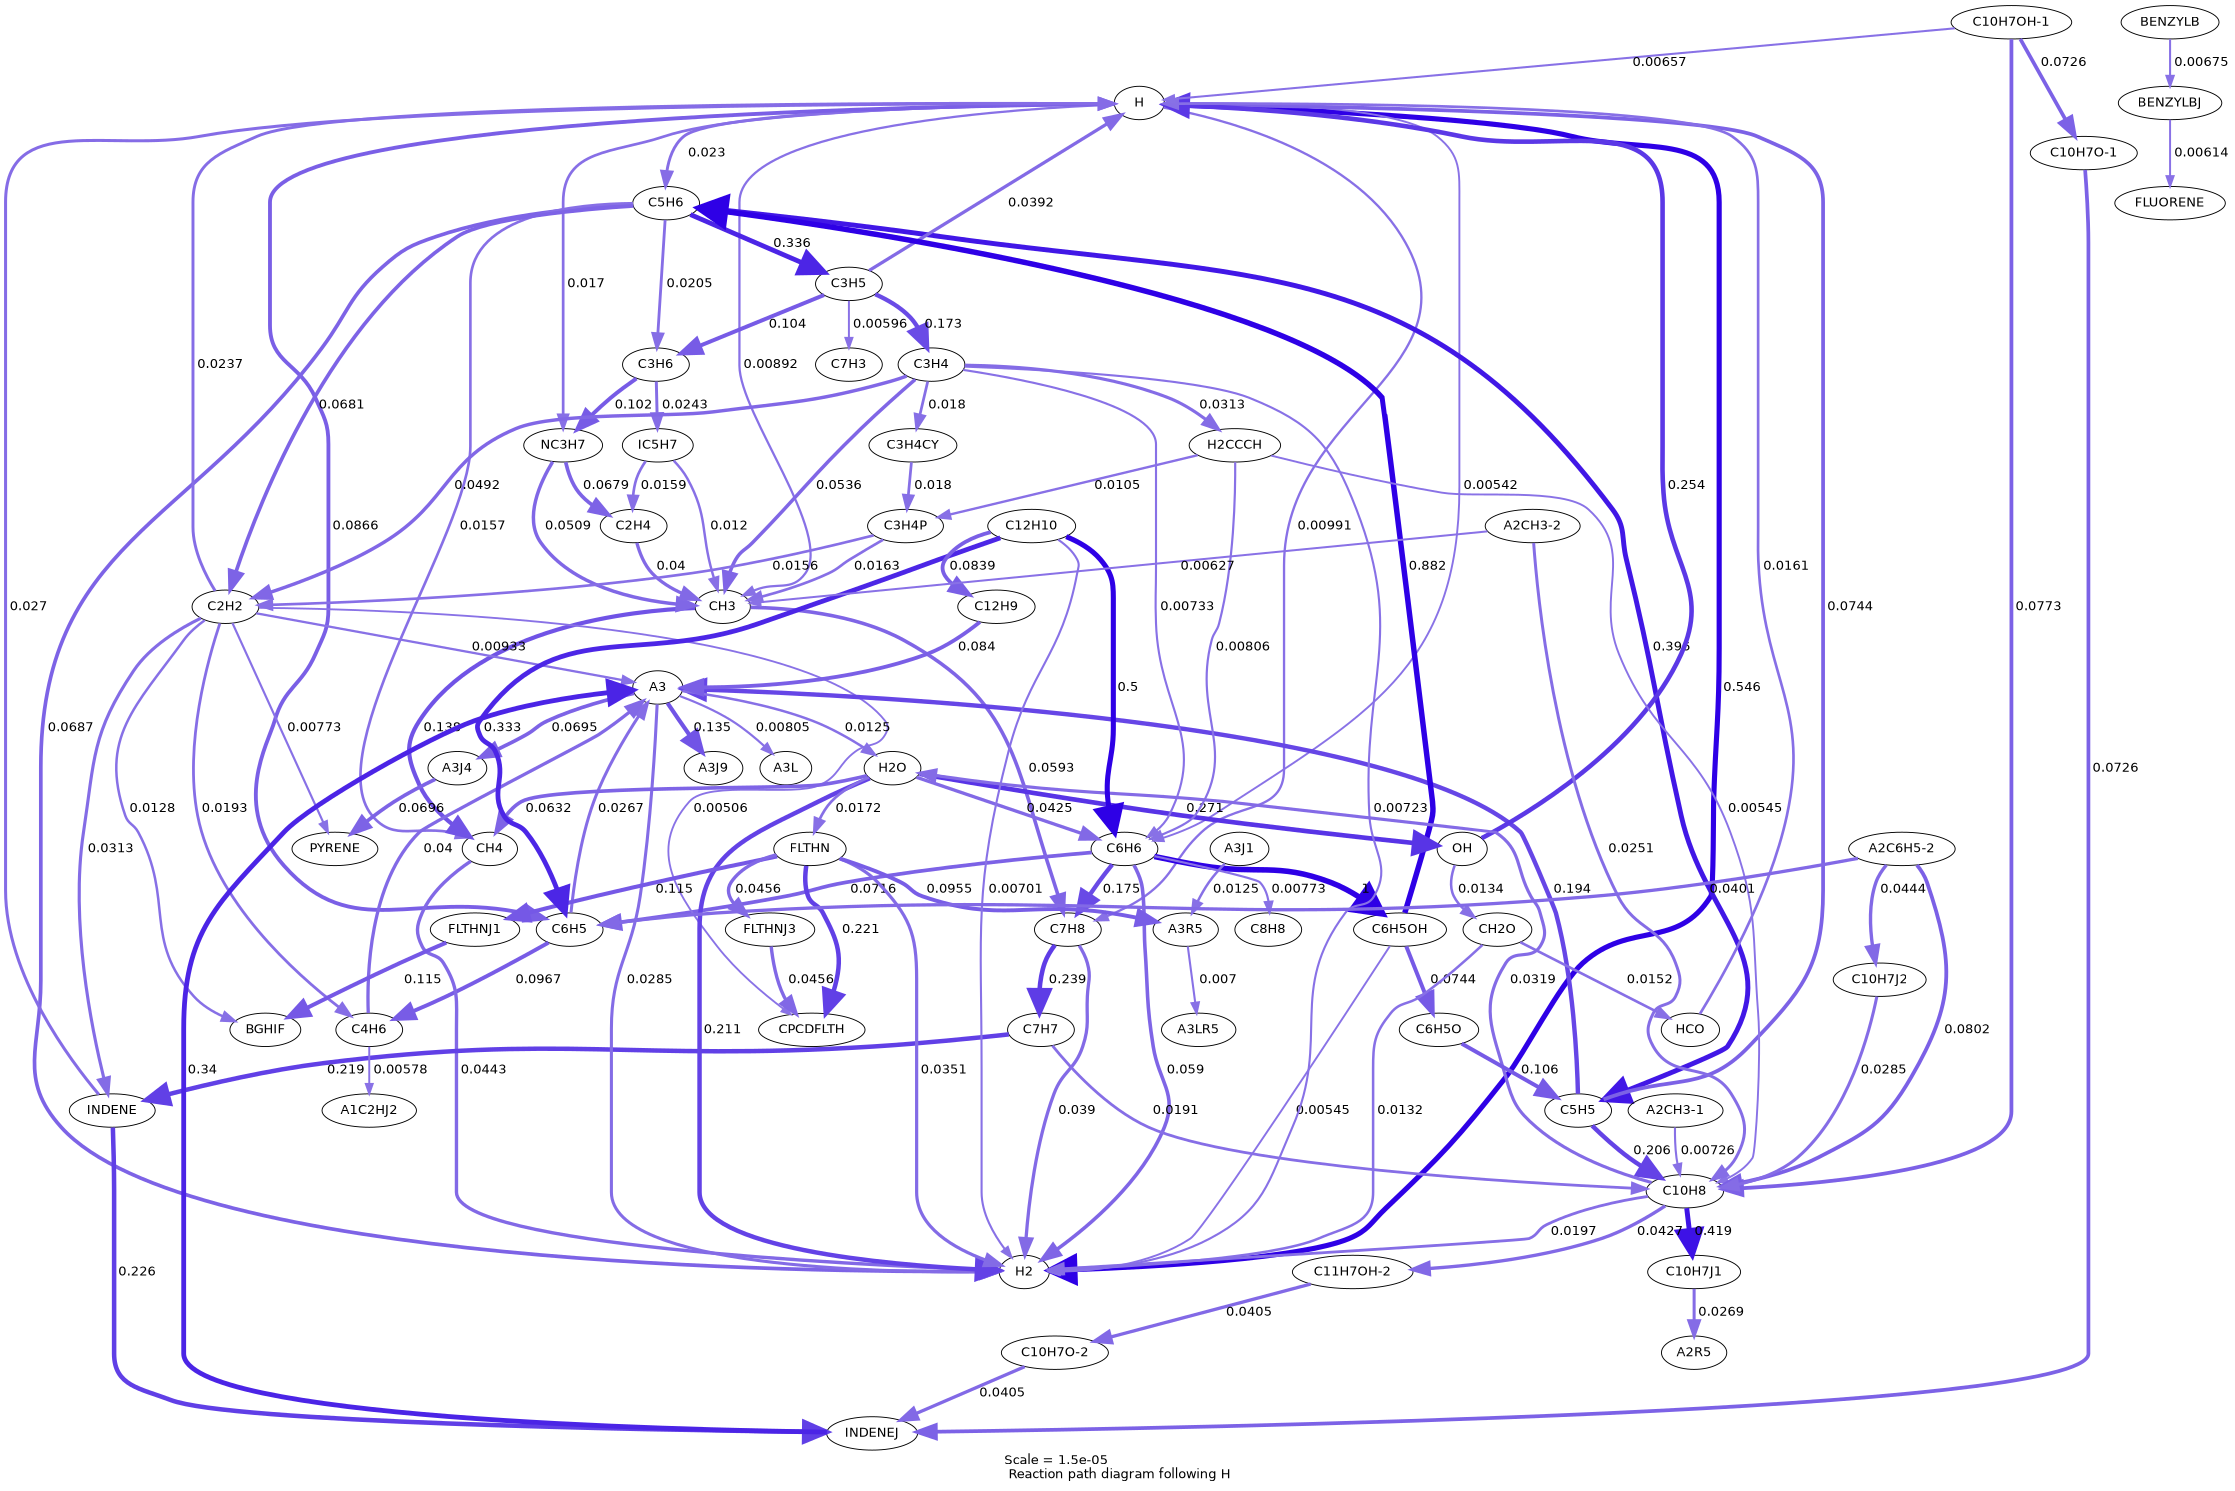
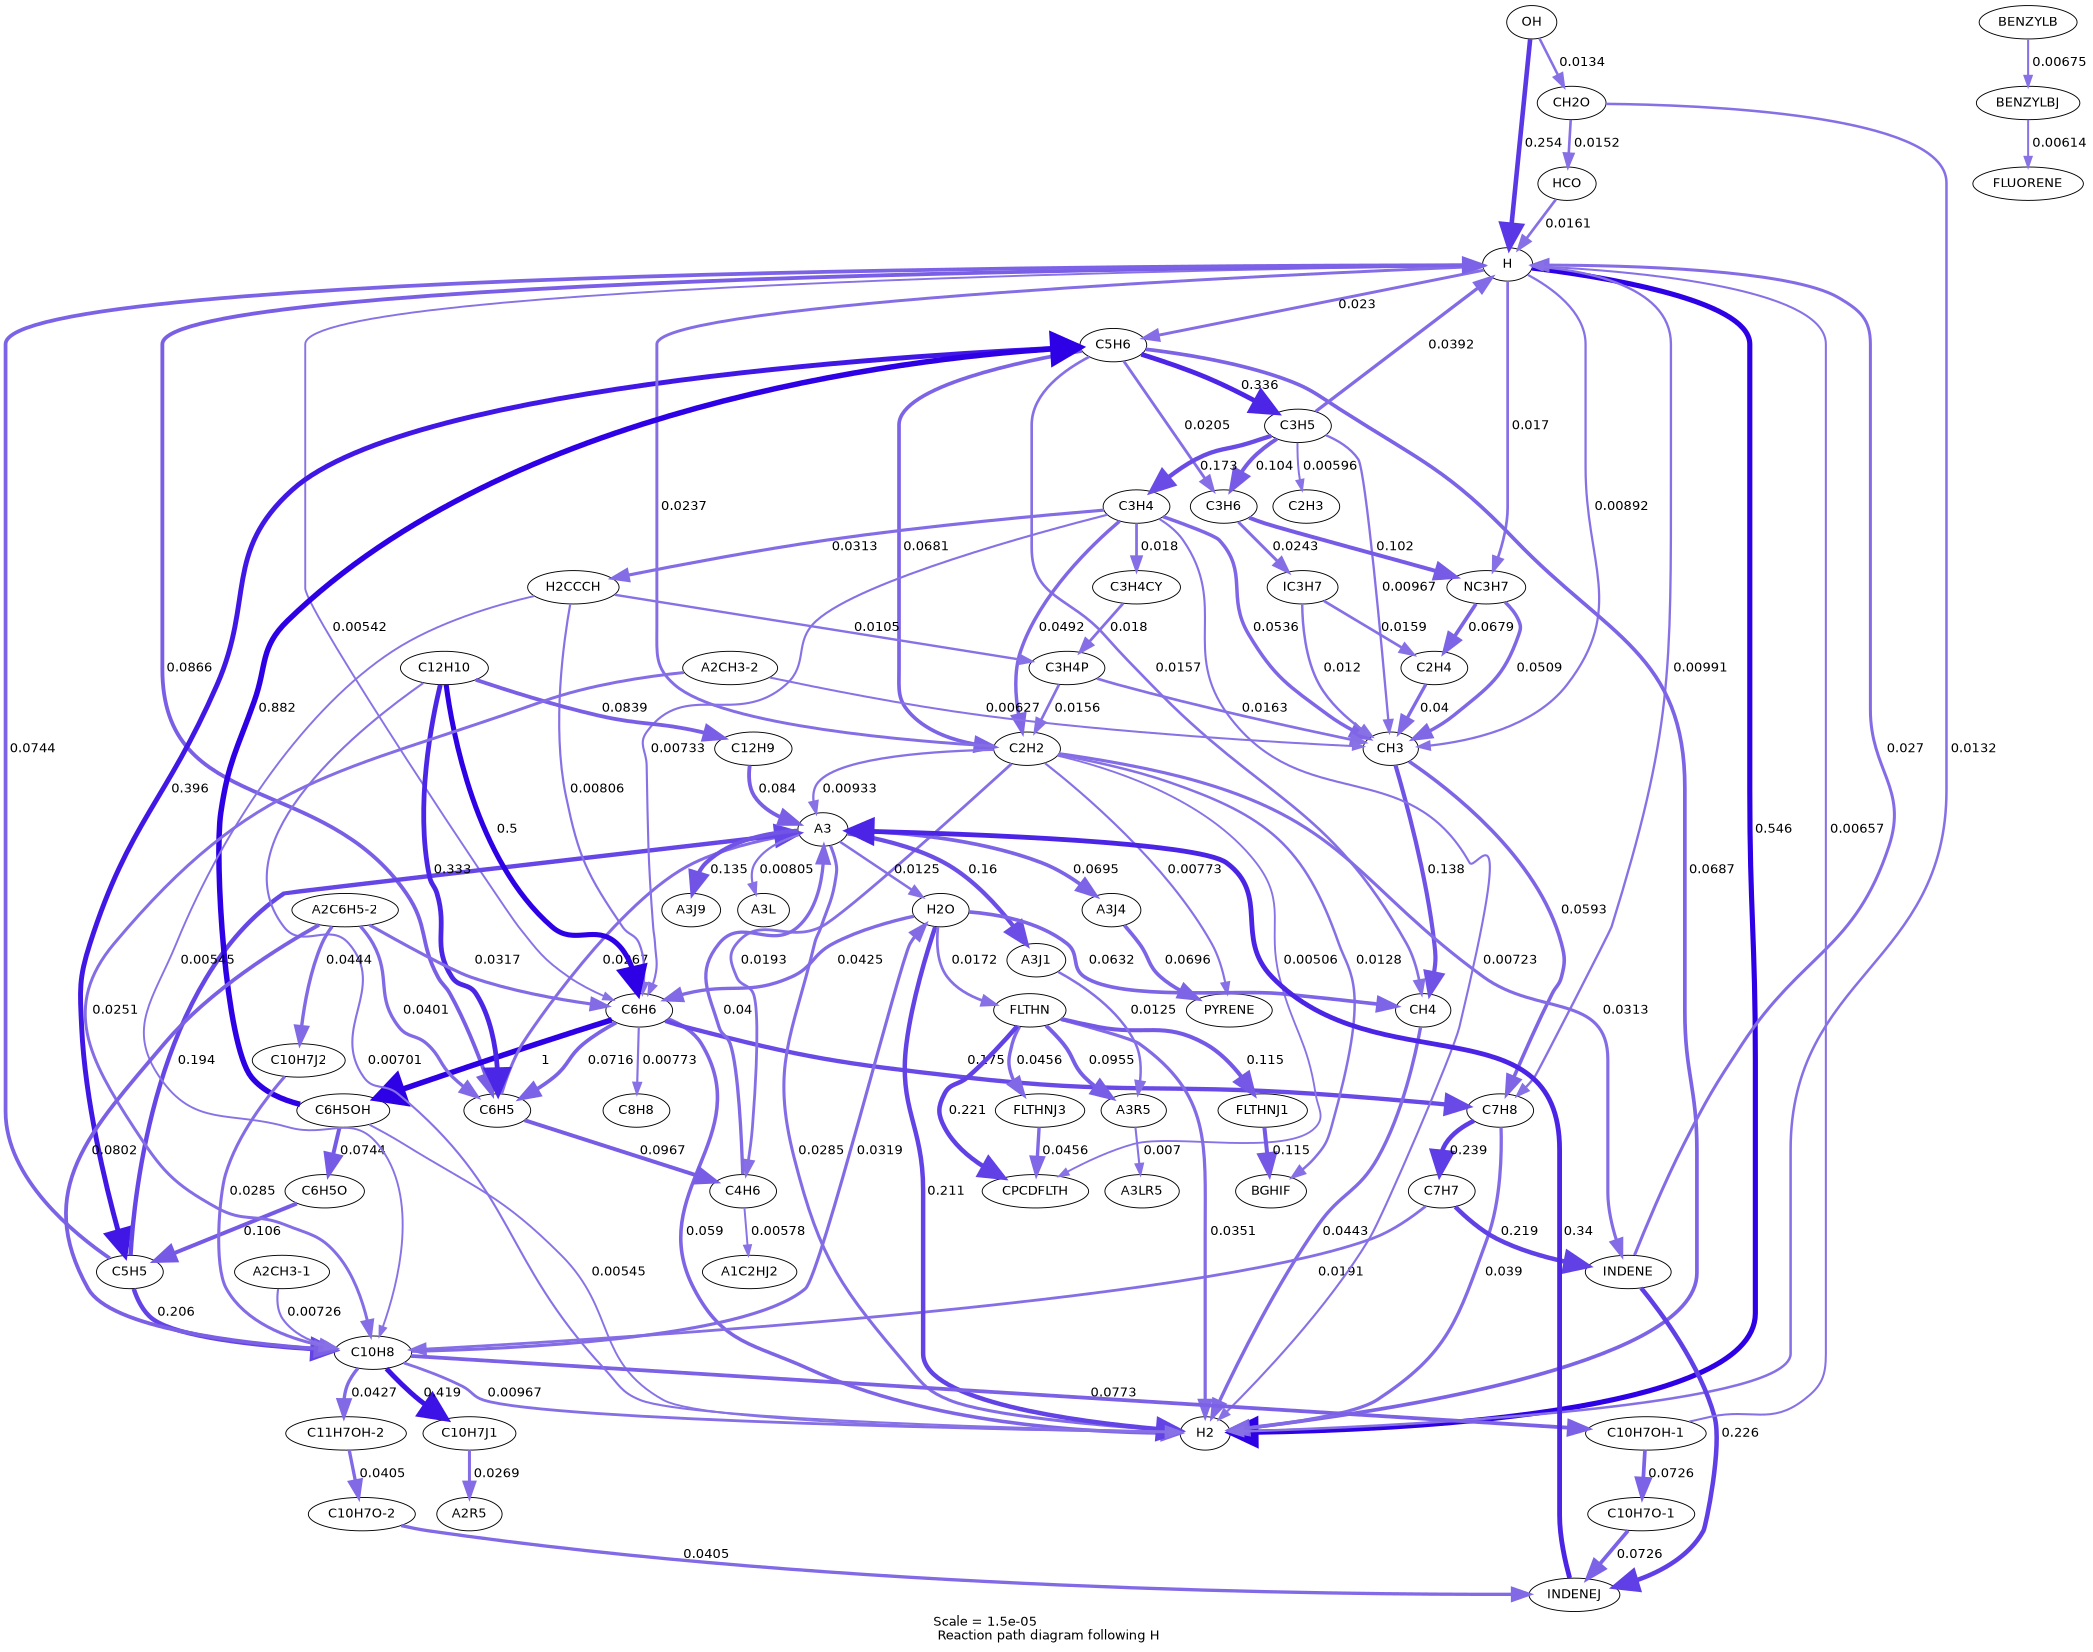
(849, 365) -> (1306, 507)
(658, 445) -> (1303, 587)
none -> (1374, 569)
(2011, 721) -> (990, 1392)
(1154, 812) -> none
none -> (941, 861)
none -> (475, 979)
(1572, 1232) -> (513, 1393)
